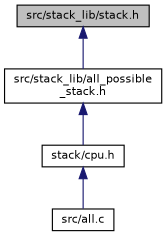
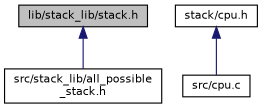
(83, 16) -> (83, 16)
(83, 130) -> none
(83, 220) -> (216, 86)
